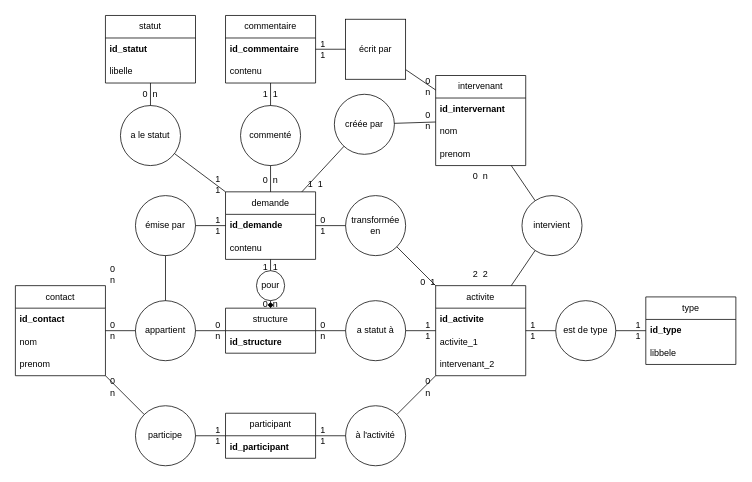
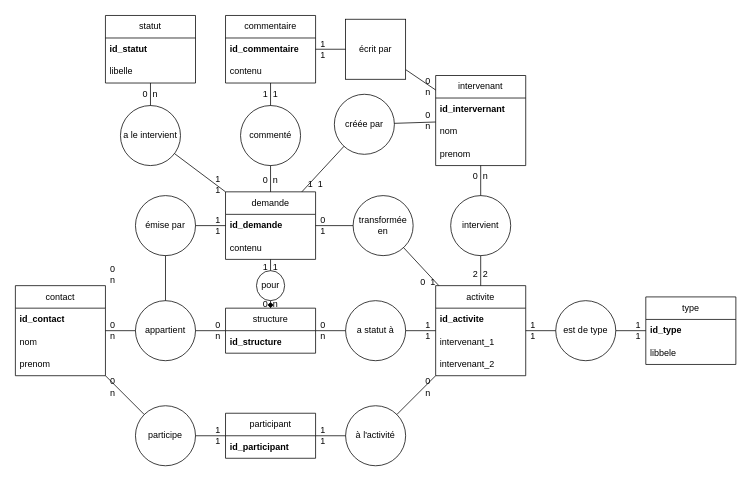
(150, 135) -> (150, 135)
(375, 225) -> (383, 225)
(552, 225) -> (480, 225)
(463, 342) -> (471, 342)
